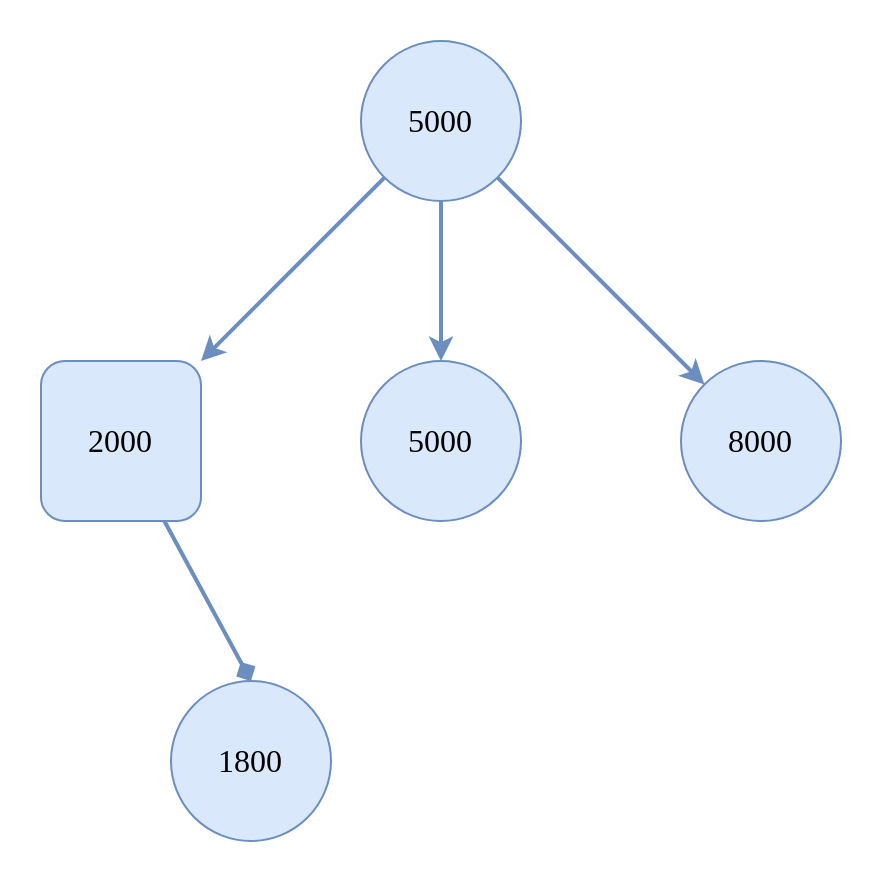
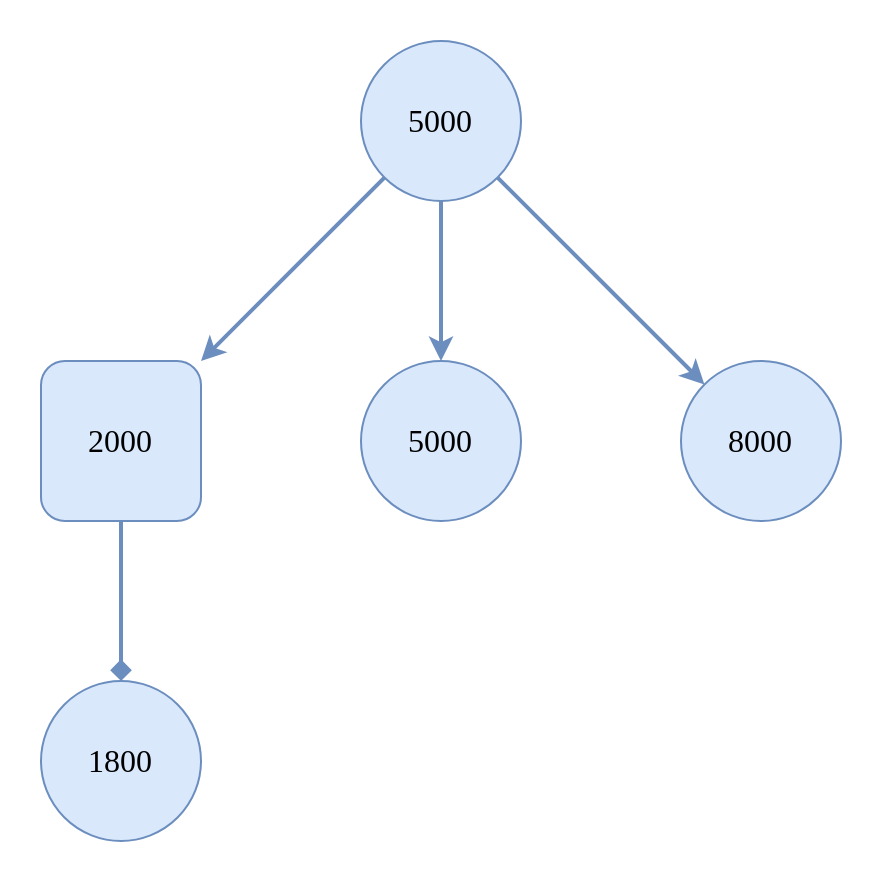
(251, 761) -> (121, 761)
